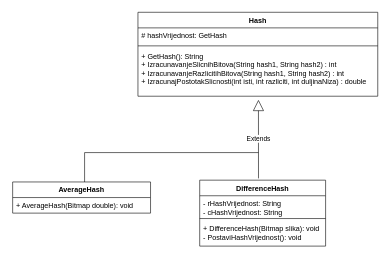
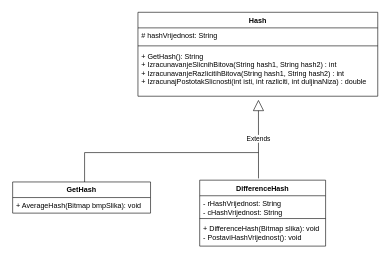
(188, 36) -> (185, 36)
(81, 190) -> (81, 190)
(78, 206) -> (81, 206)
